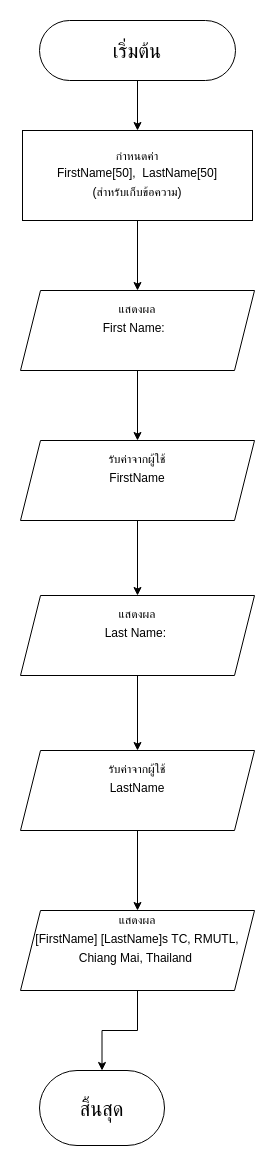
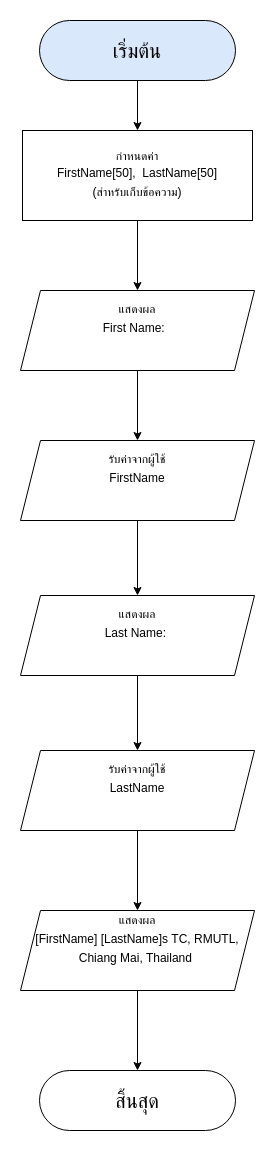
(138, 51) -> (138, 51)
(102, 1108) -> (138, 1101)
